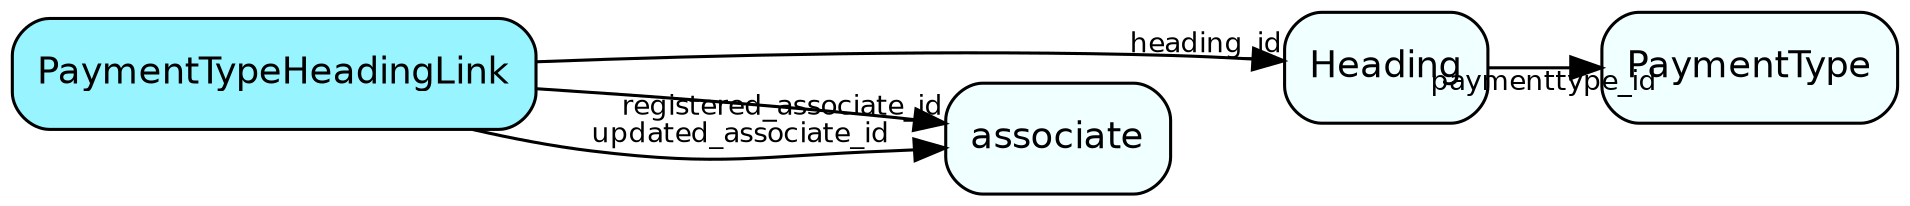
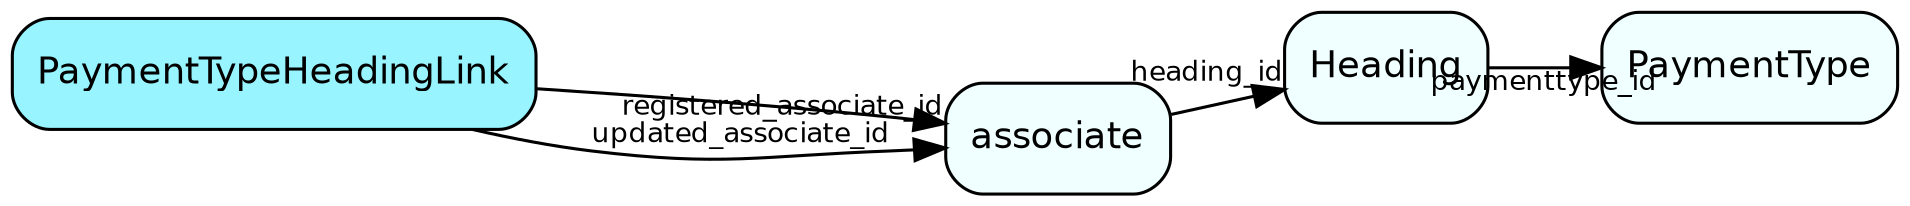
(894, 53) -> (1213, 105)
